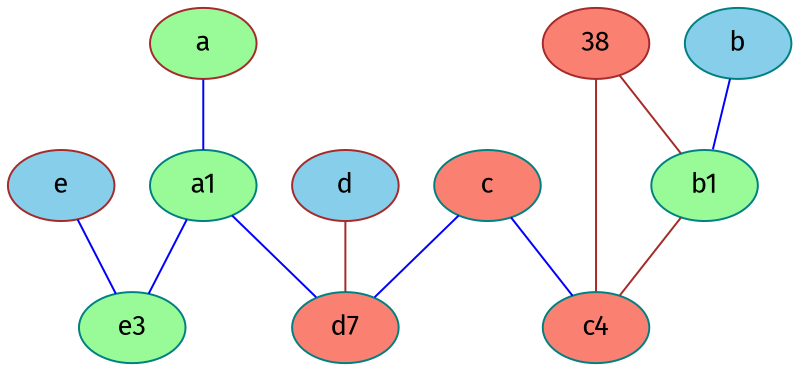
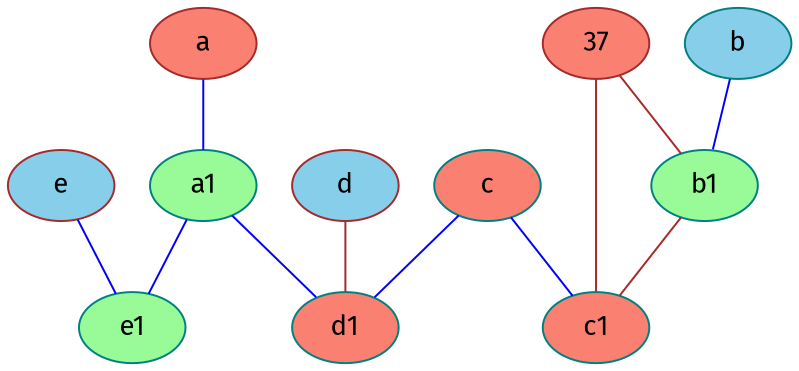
(203, 43) -> (203, 43)
(596, 43) -> (596, 43)
(132, 328) -> (132, 328)
(345, 328) -> (345, 328)
(596, 328) -> (596, 328)
